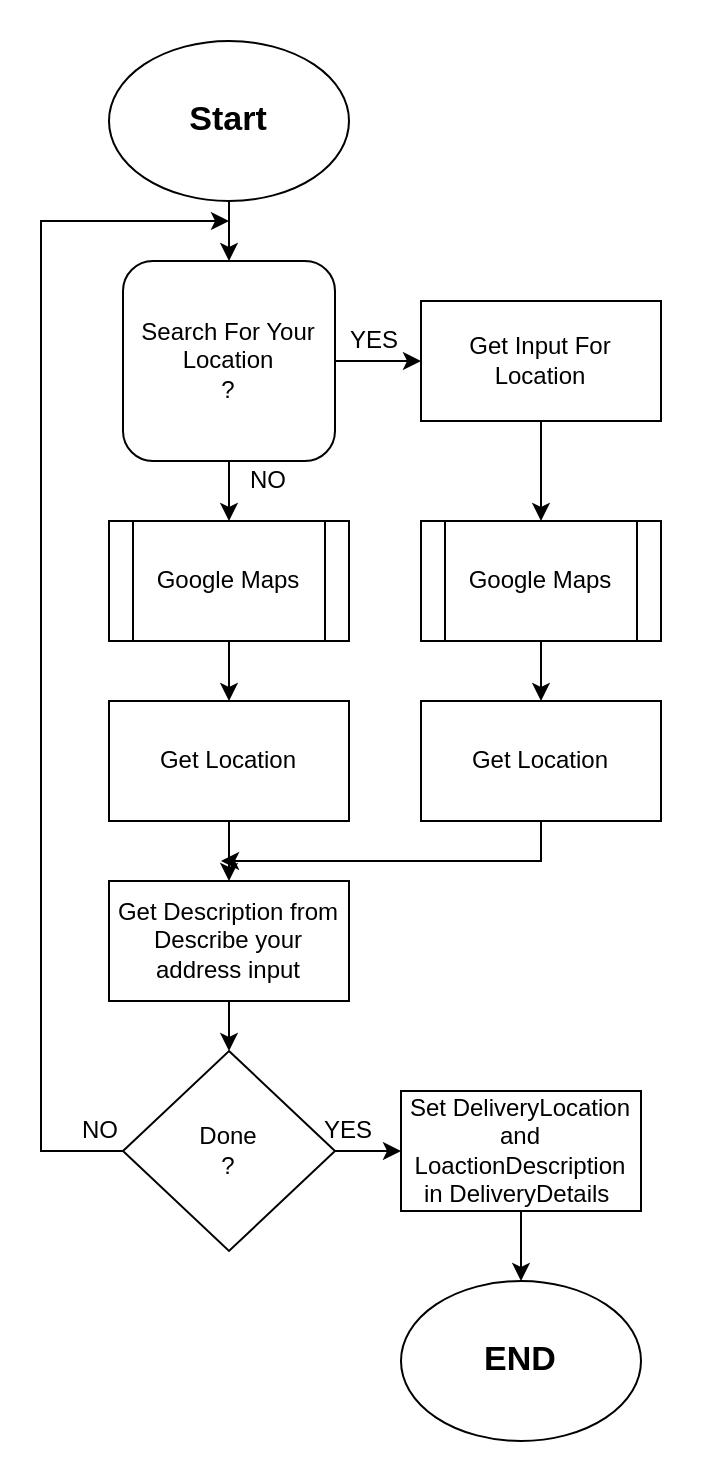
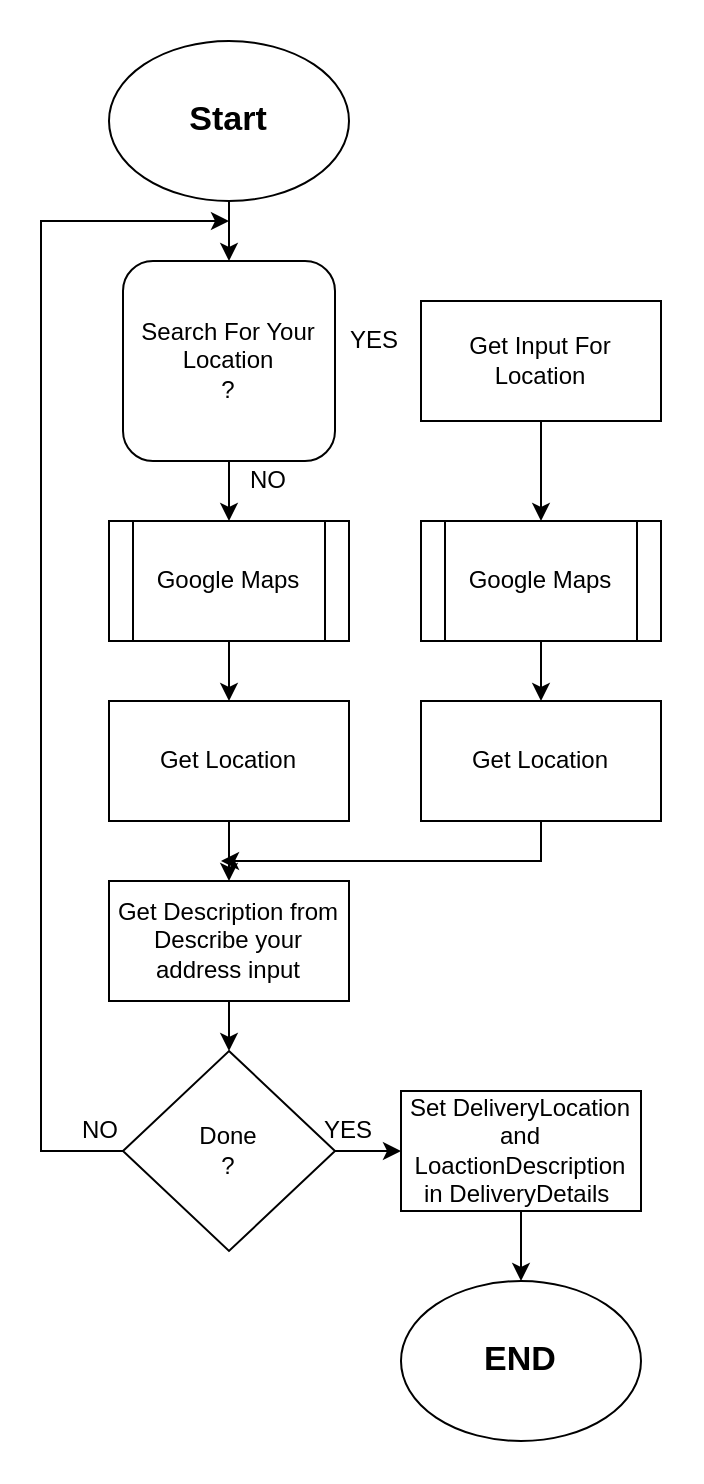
(371, 361) -> none
